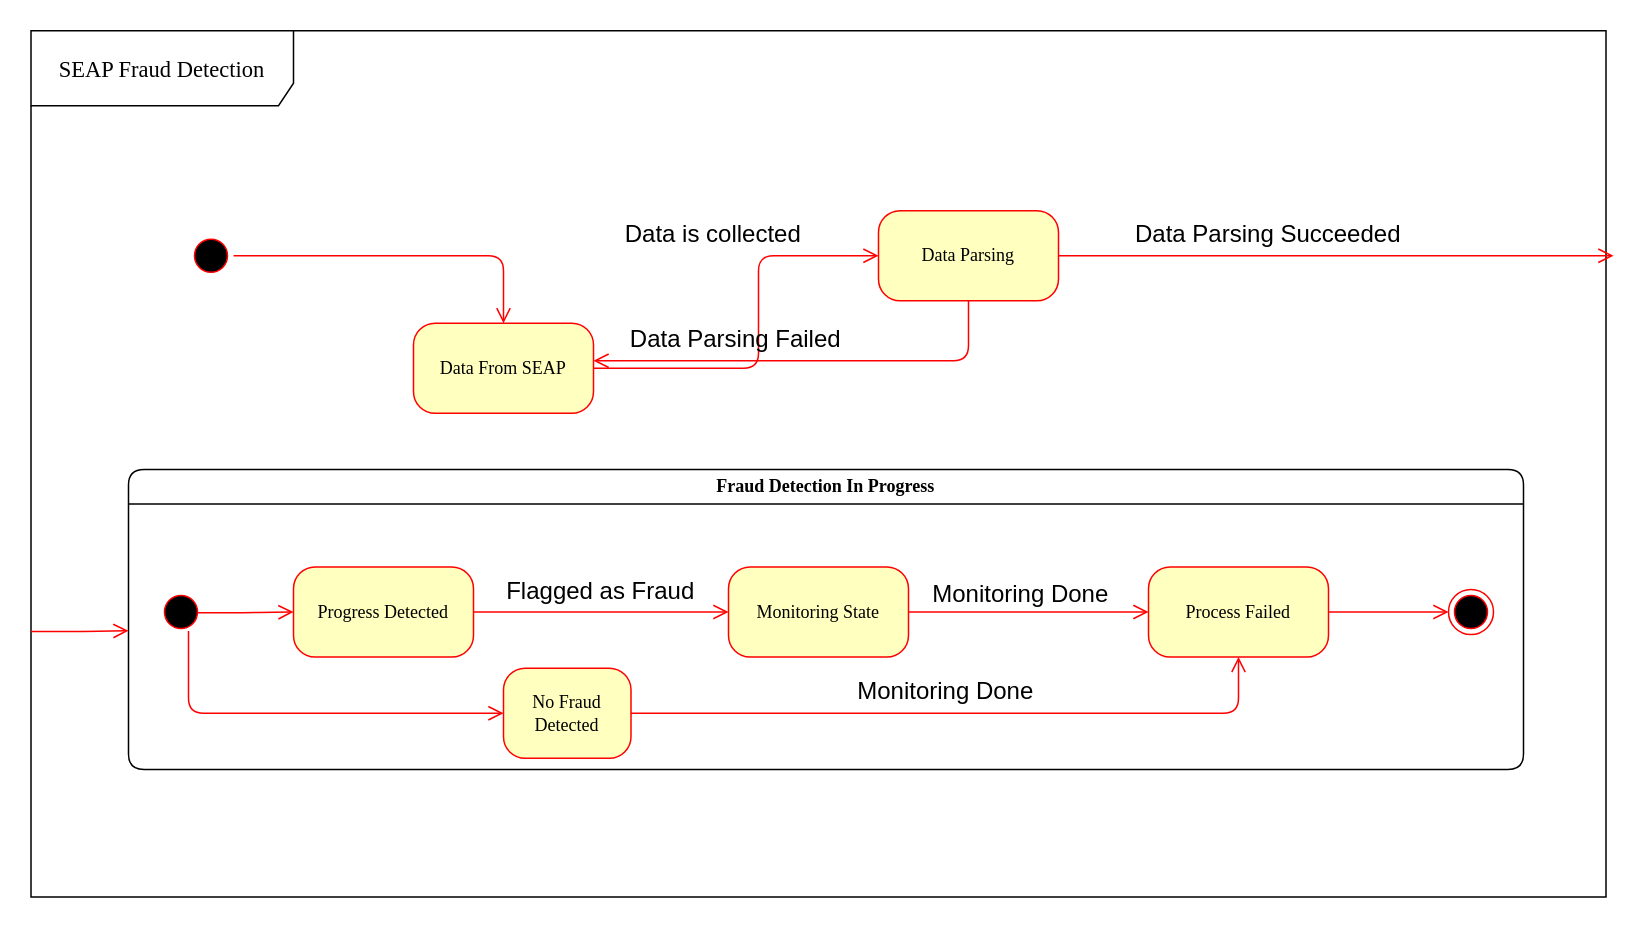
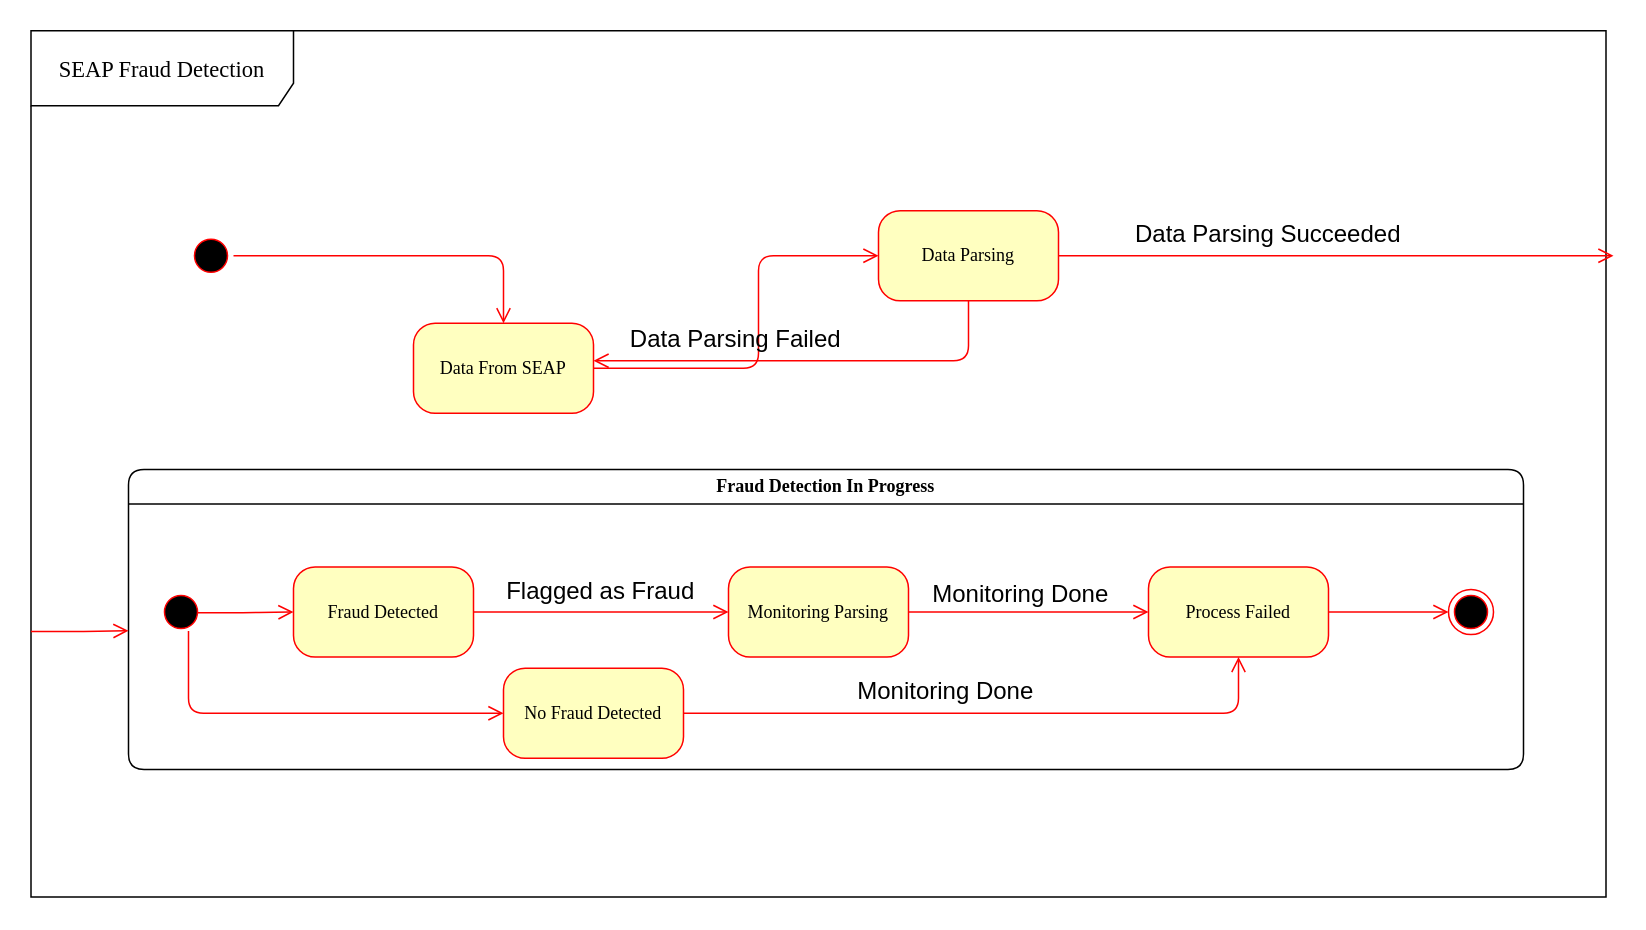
(713, 233) -> none
(383, 613) -> (383, 613)
(818, 613) -> (818, 613)
(567, 713) -> (593, 713)
